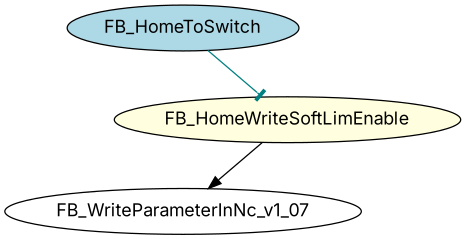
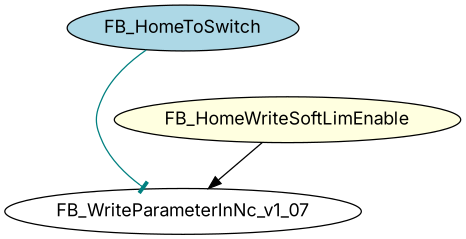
(232, 71) -> (97, 116)
